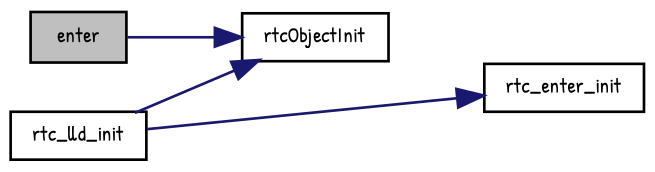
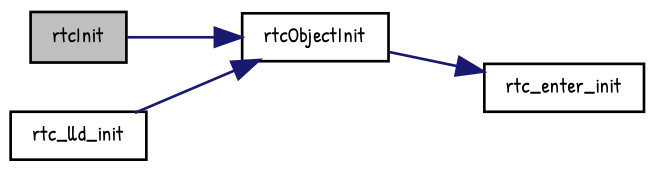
(79, 37) -> (79, 37)
(302, 114) -> (424, 59)
